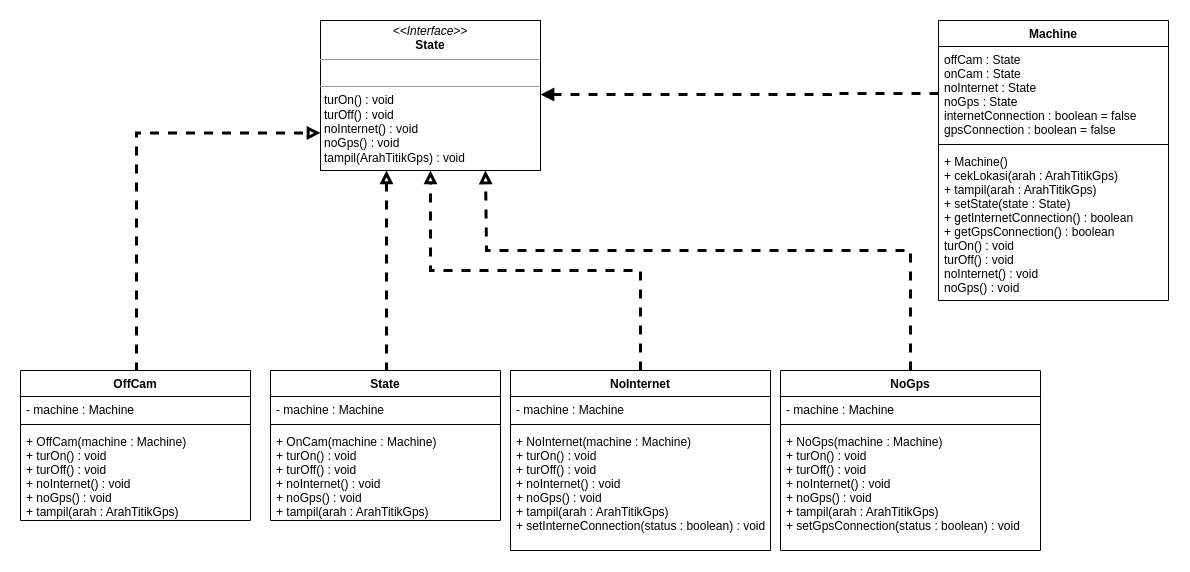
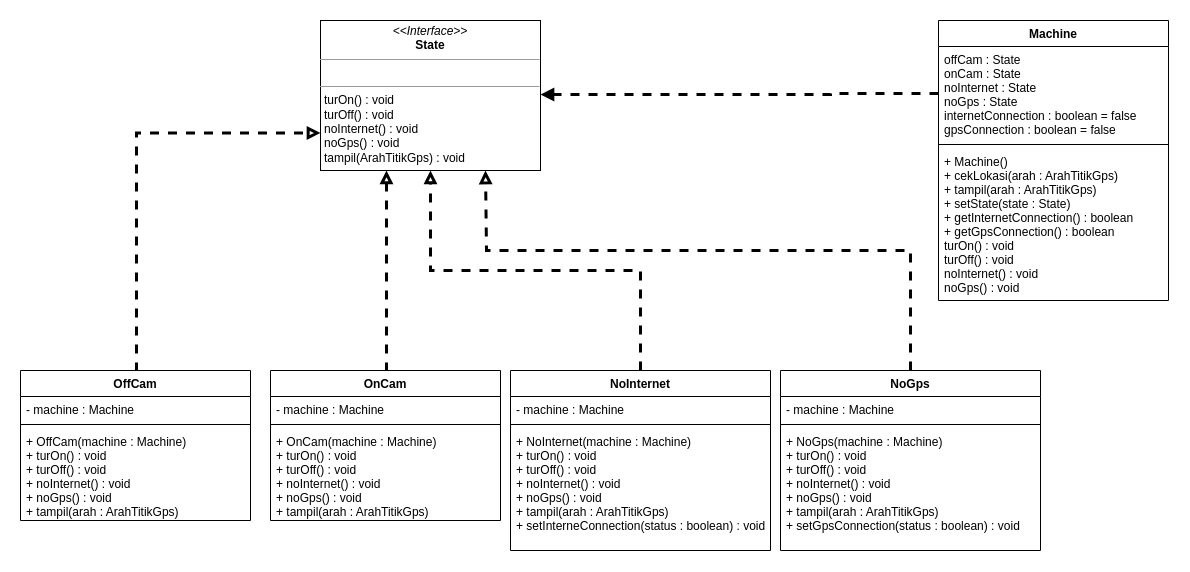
(385, 384) -> (385, 384)
